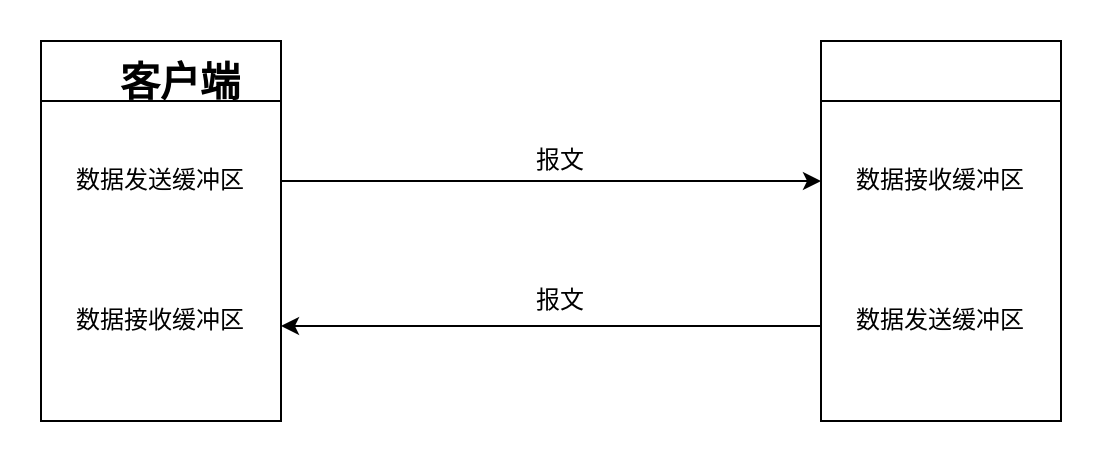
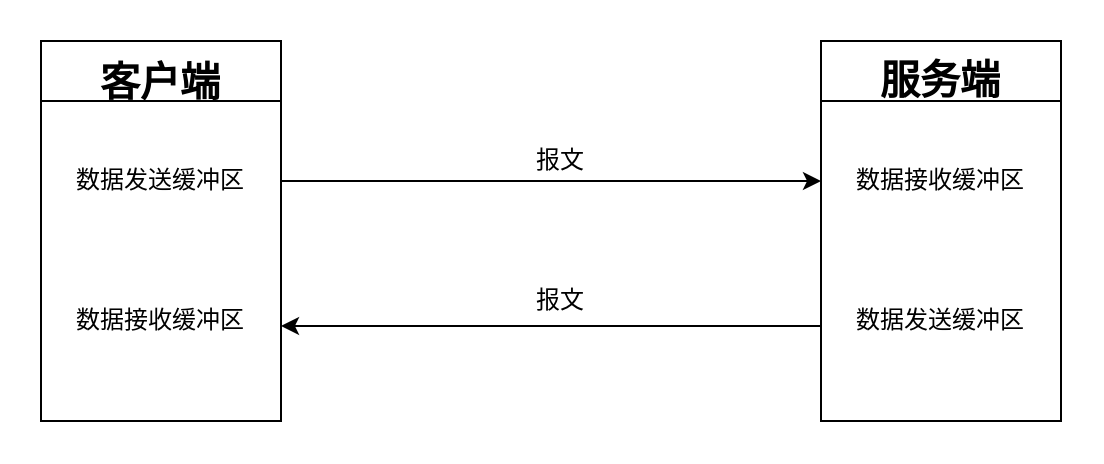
none -> (941, 79)
(181, 81) -> (161, 81)
